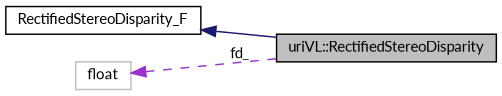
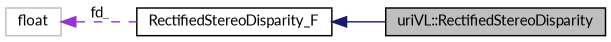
(211, 65) -> (106, 22)
